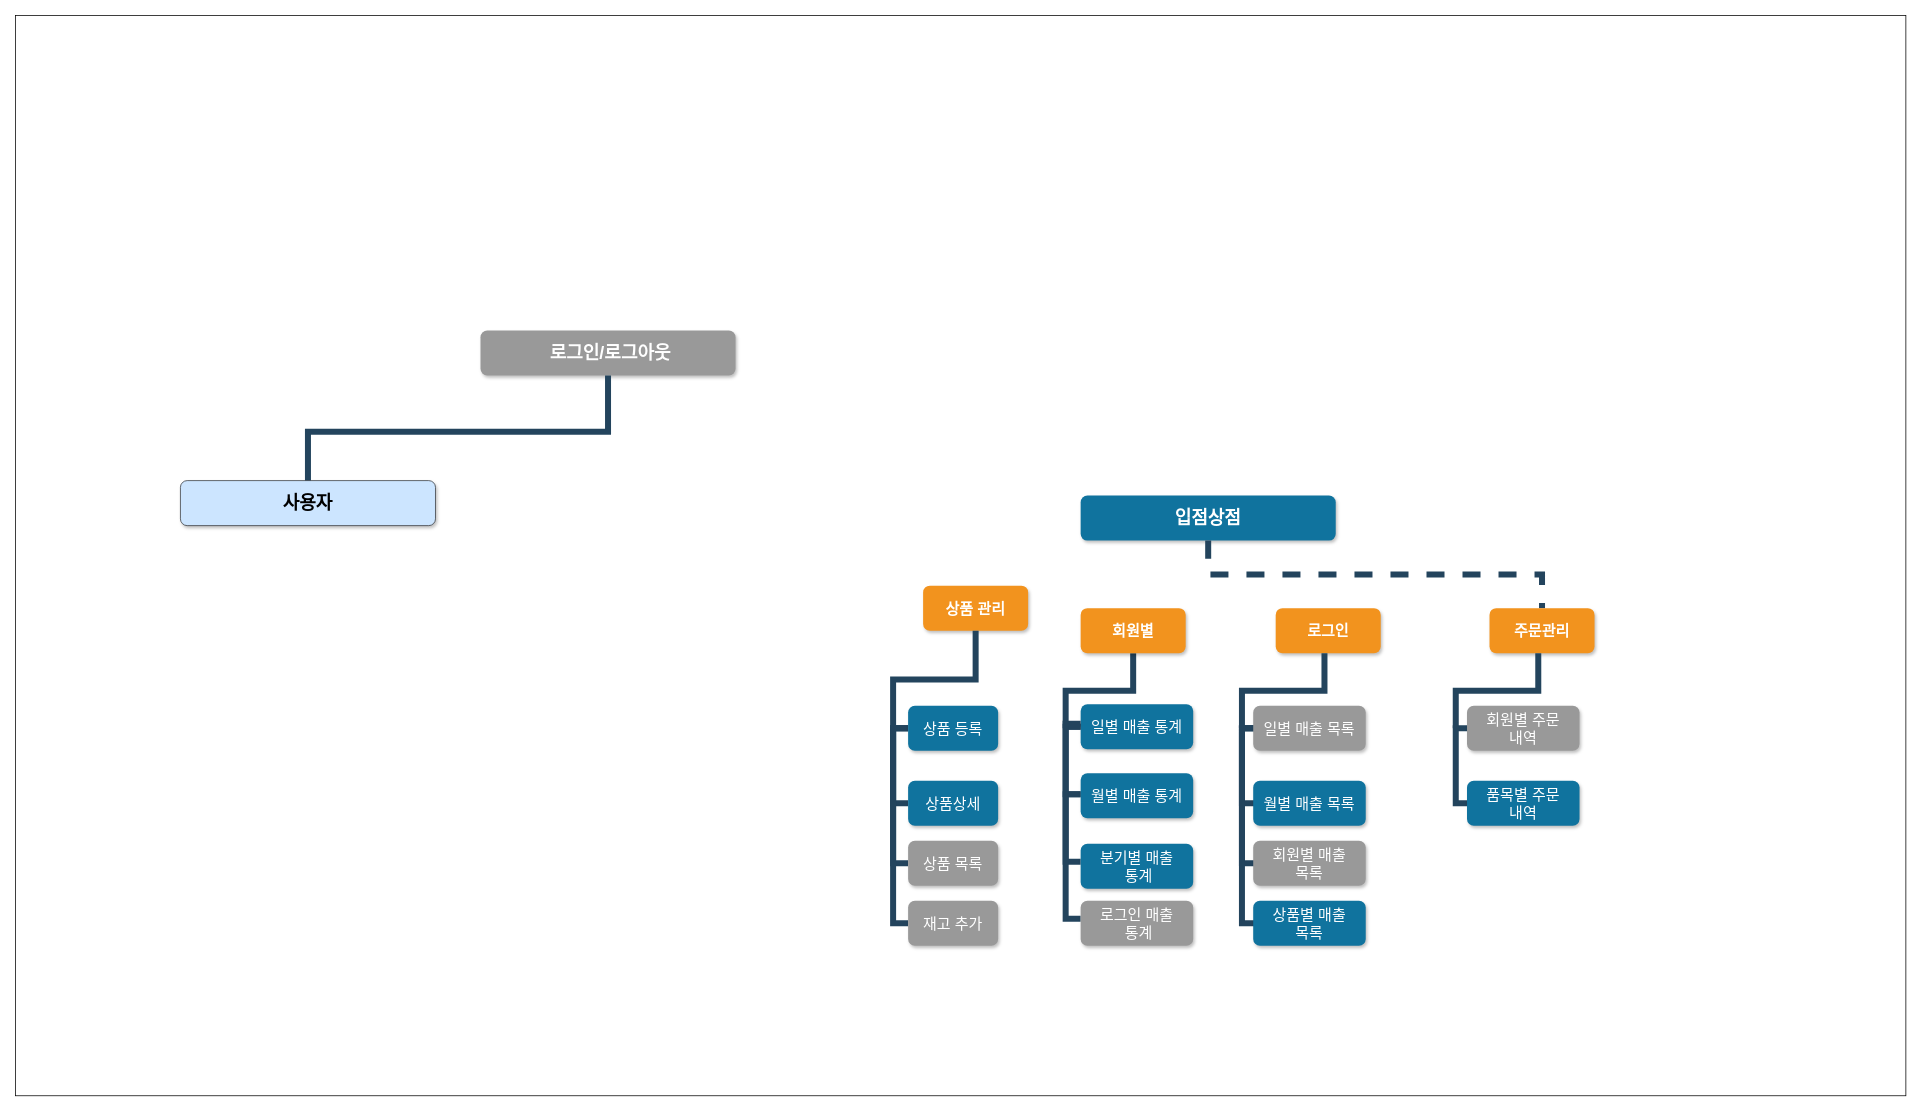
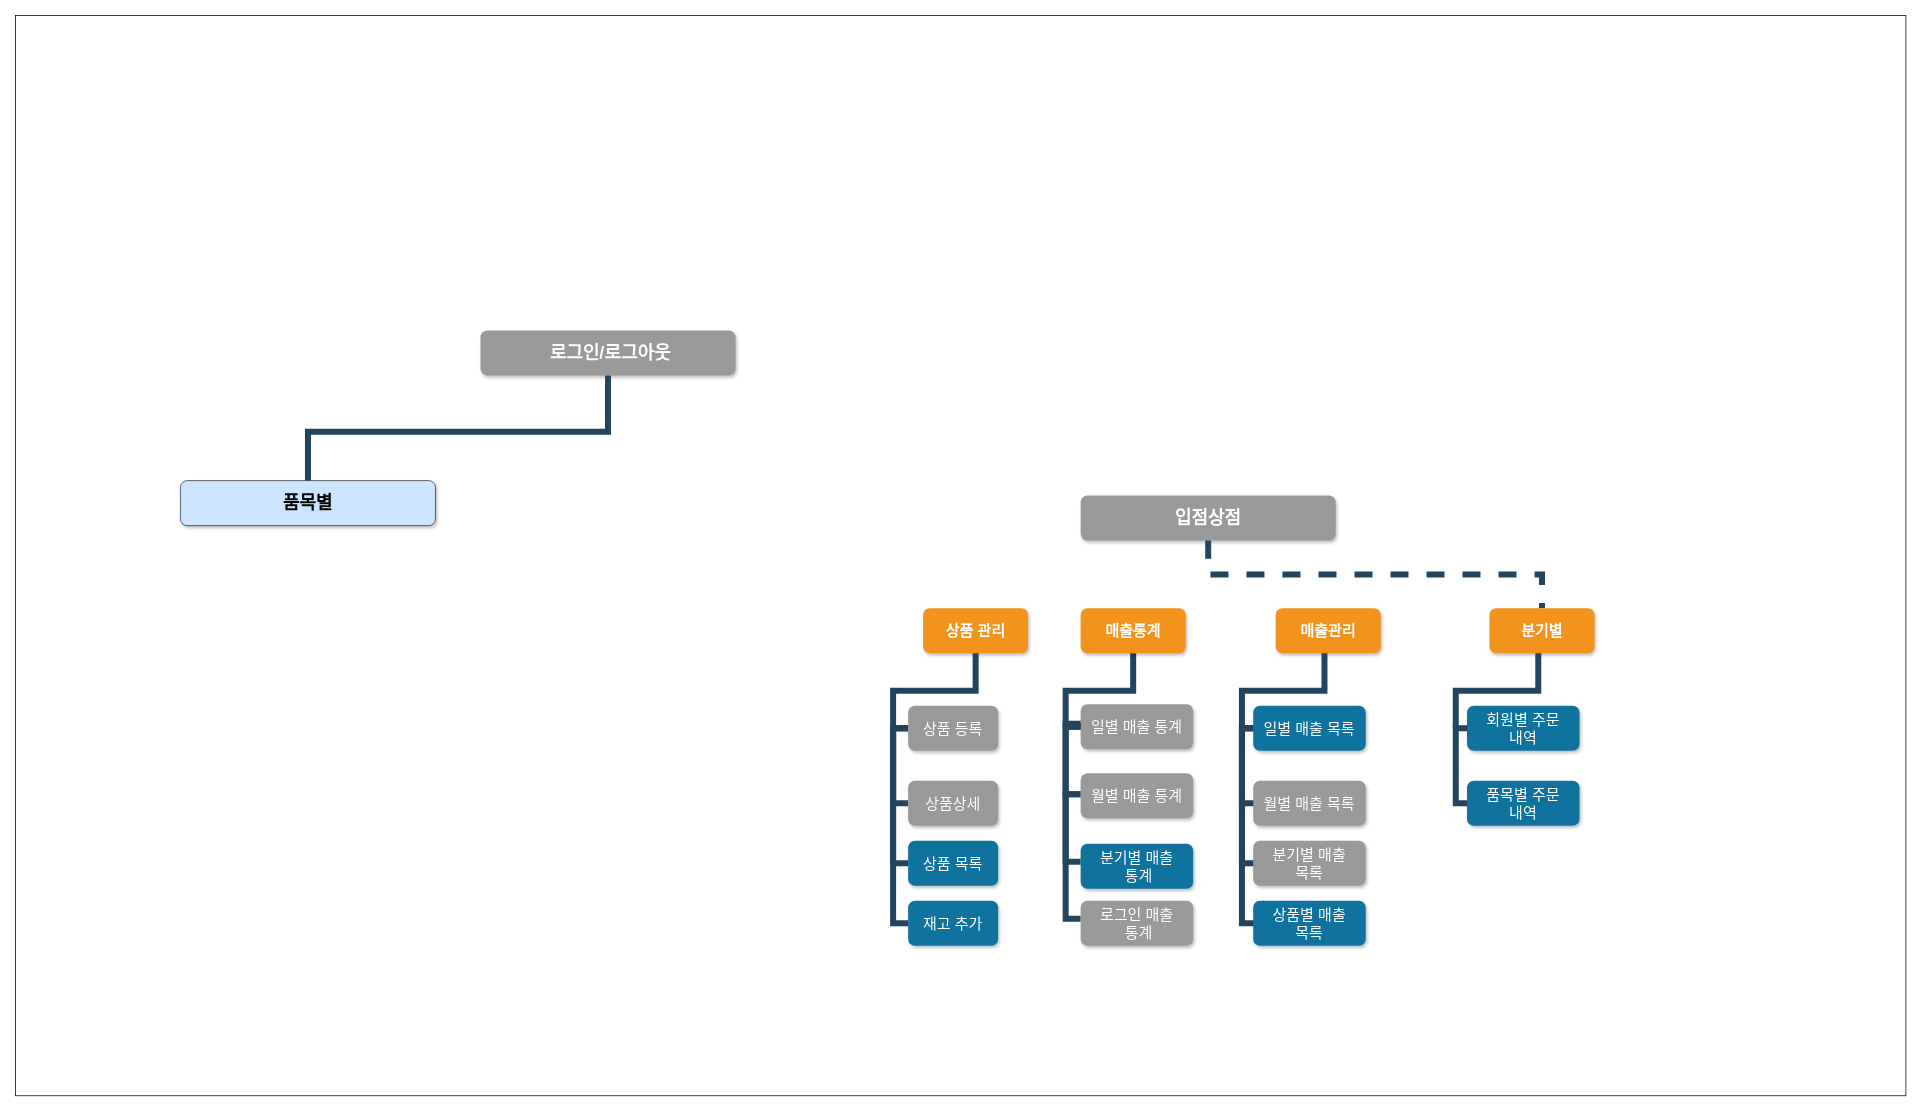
(308, 503) -> (308, 503)
(1208, 518) -> (1208, 518)
(975, 608) -> (975, 630)
(1133, 630) -> (1133, 630)
(1328, 630) -> (1328, 630)
(1542, 630) -> (1542, 630)
(1137, 726) -> (1137, 726)
(953, 728) -> (953, 728)
(1309, 728) -> (1309, 728)
(1523, 728) -> (1523, 728)
(1137, 795) -> (1137, 795)
(953, 803) -> (953, 803)
(1309, 803) -> (1309, 803)
(953, 863) -> (953, 863)
(1309, 863) -> (1309, 863)
(953, 923) -> (953, 923)
